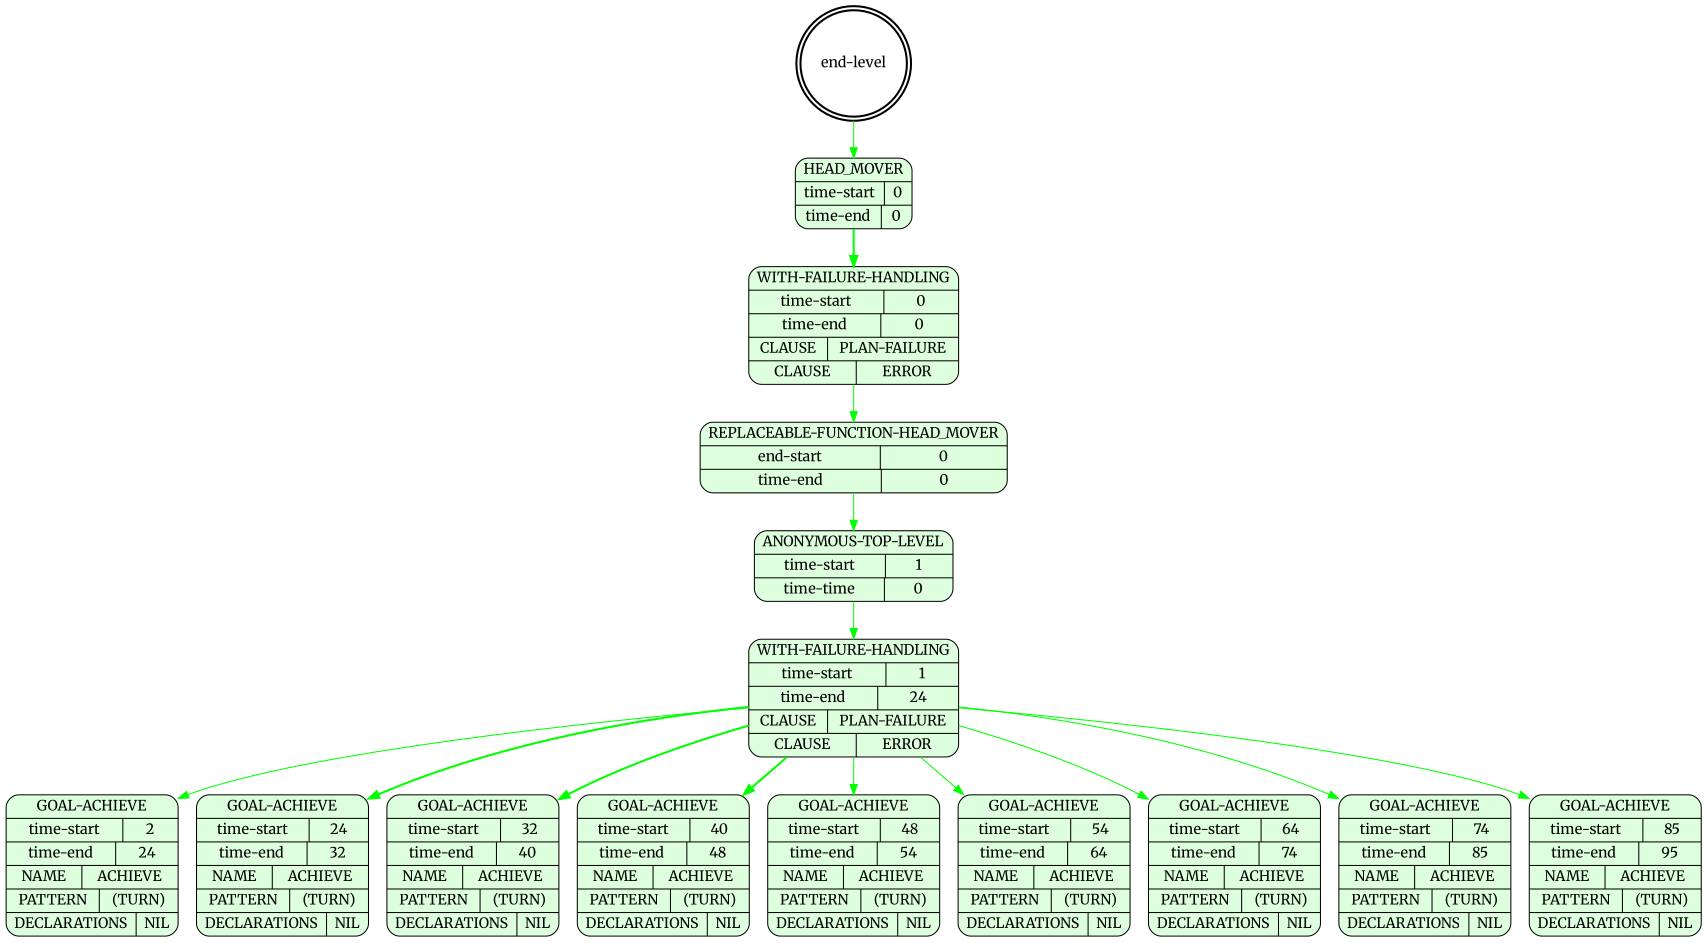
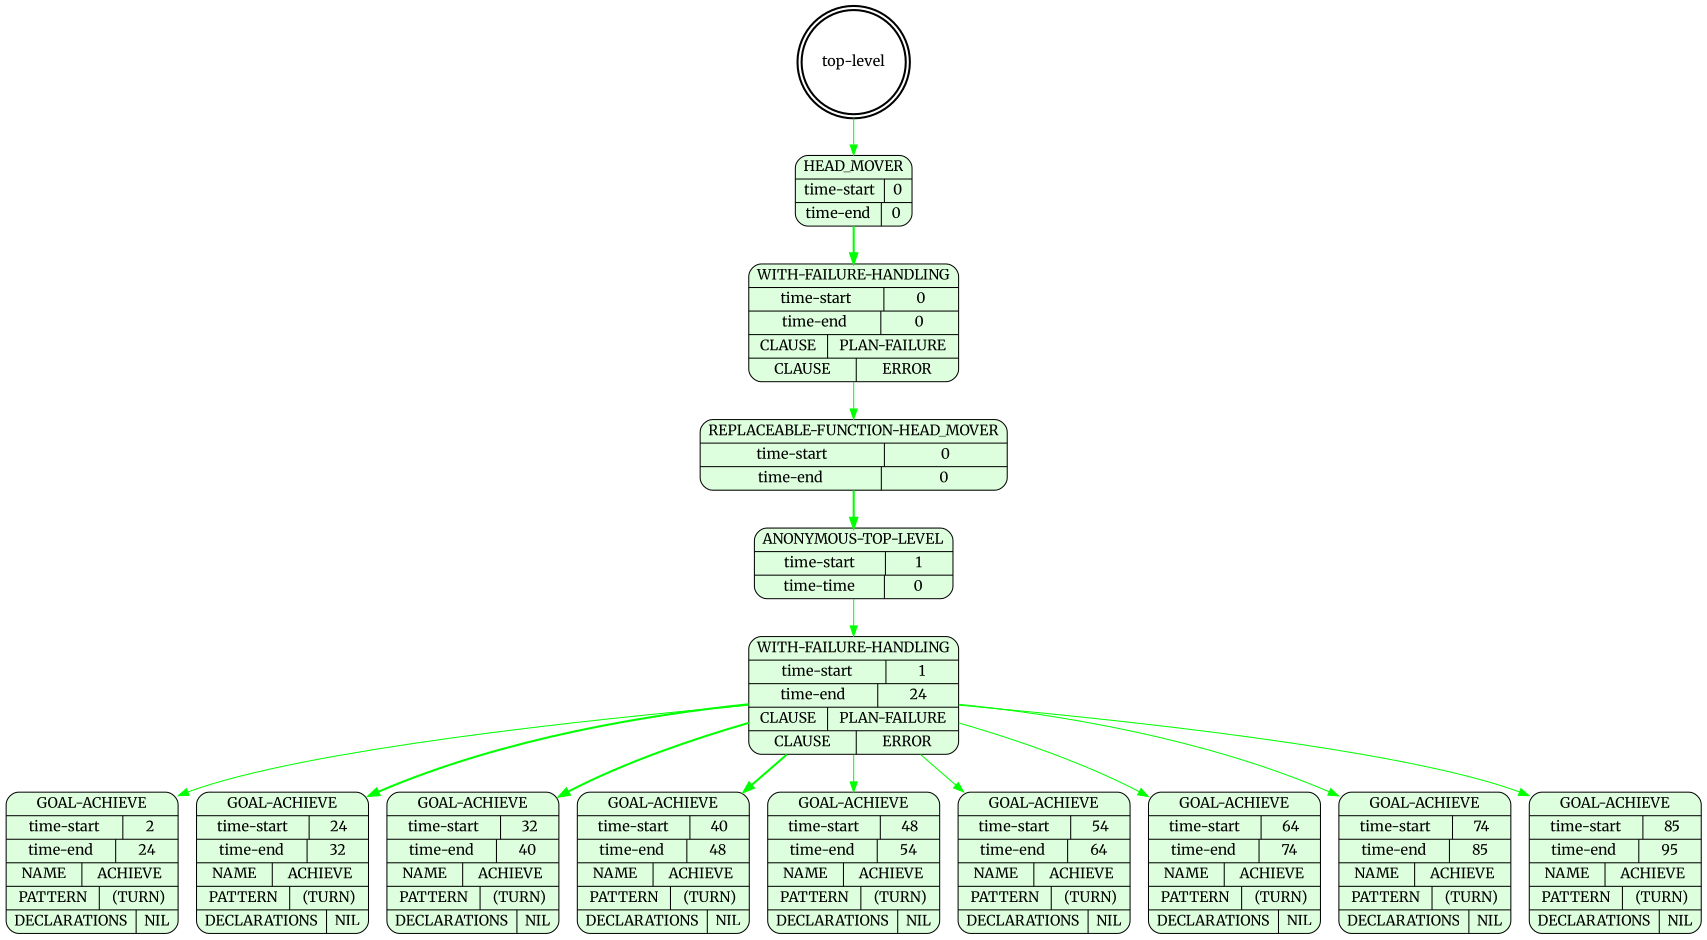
(854, 63) -> (854, 62)
(790, 457) -> (792, 454)
(854, 507) -> (854, 504)
